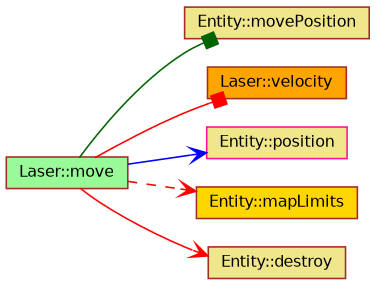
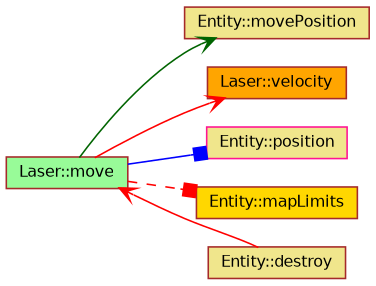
(134, 94) -> (134, 94)
(151, 128) -> (151, 128)
(159, 160) -> (159, 160)
(154, 185) -> (154, 185)
(134, 223) -> (195, 223)
